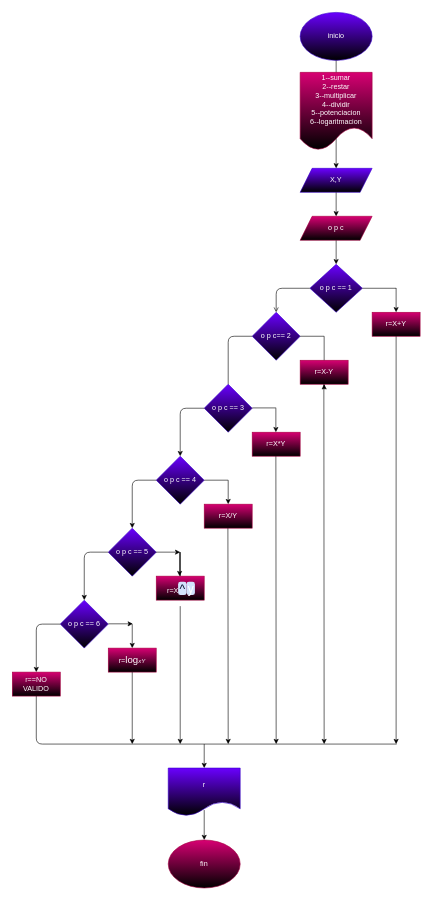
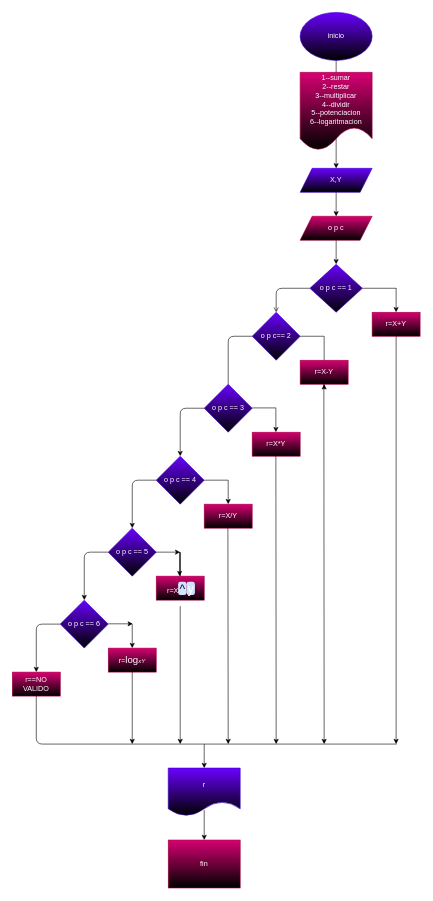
(204, 864) -> (204, 864)
